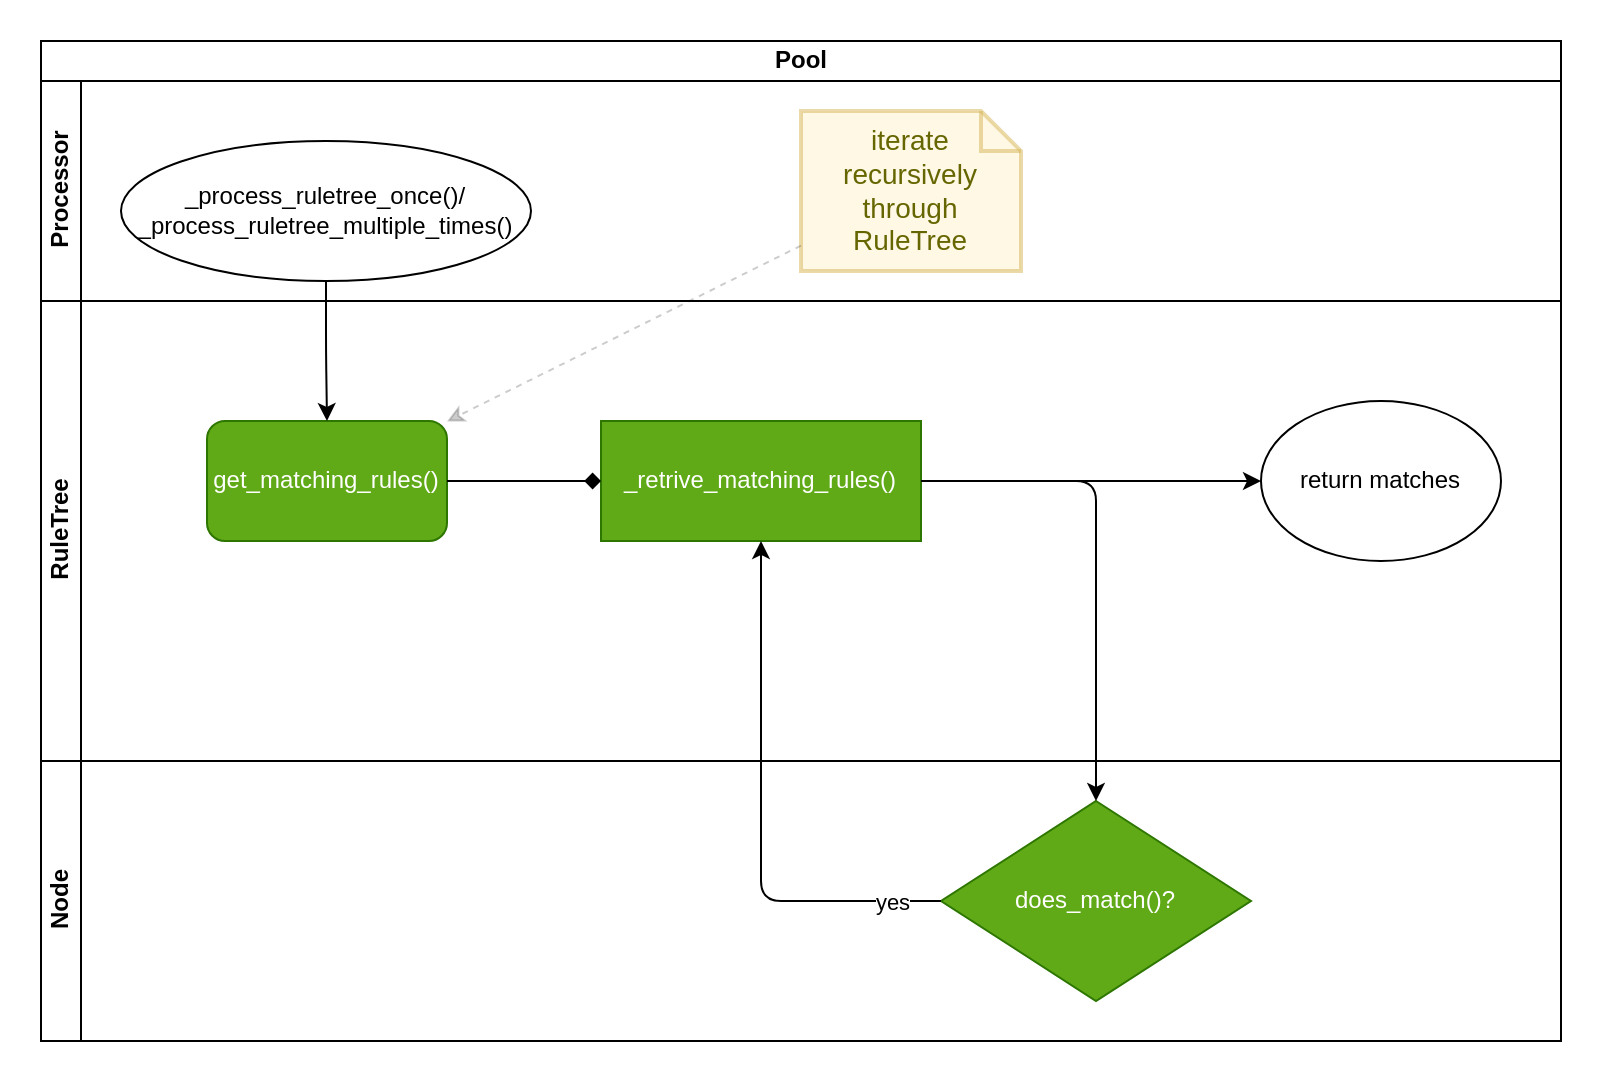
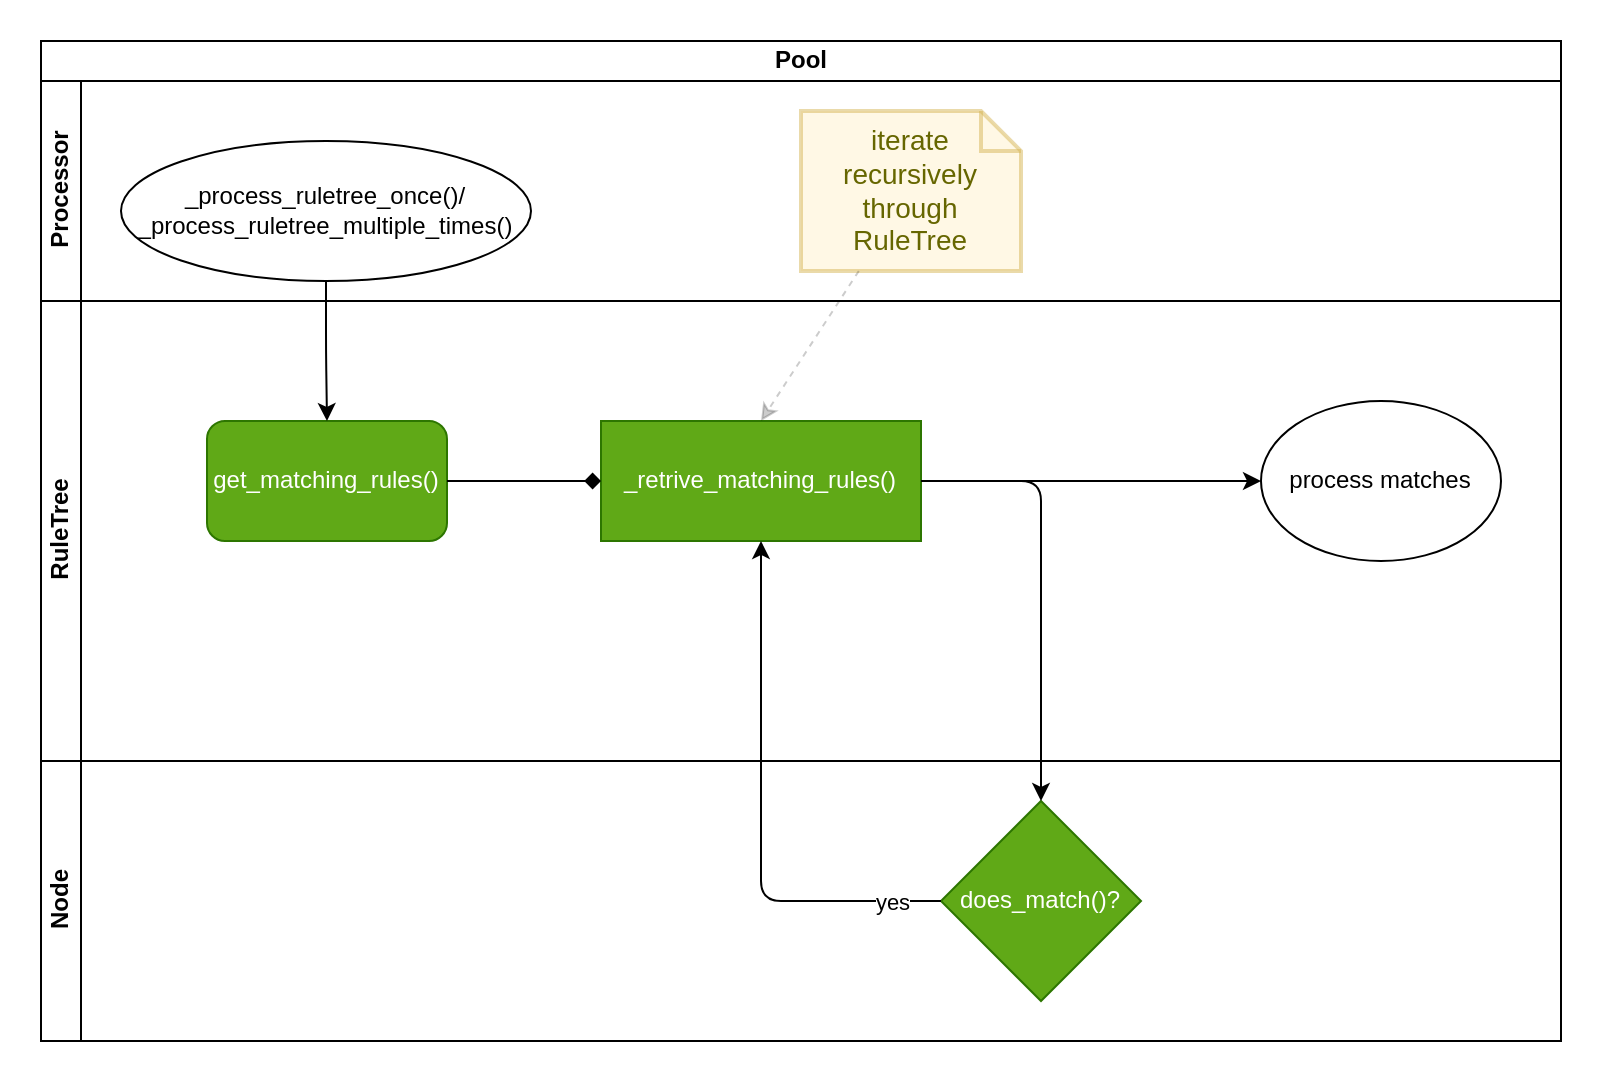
(571, 360) -> (802, 357)
(1381, 481) -> (1381, 481)
(1096, 901) -> (1041, 901)
